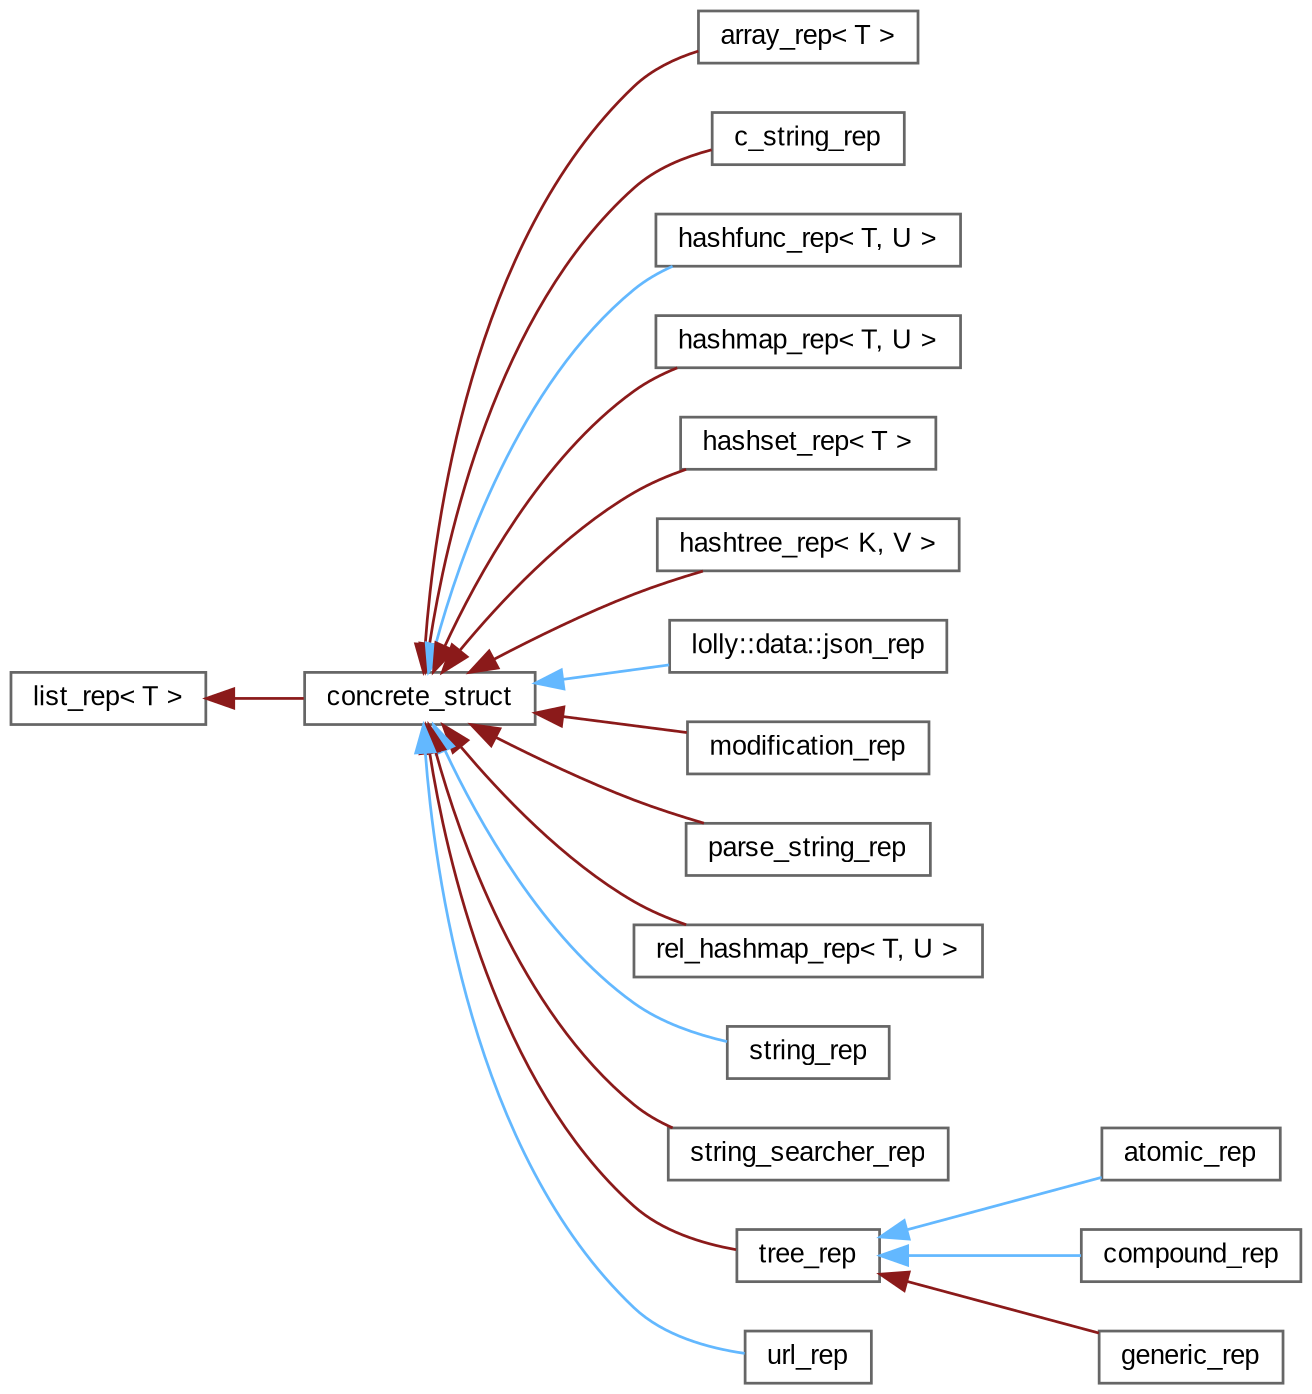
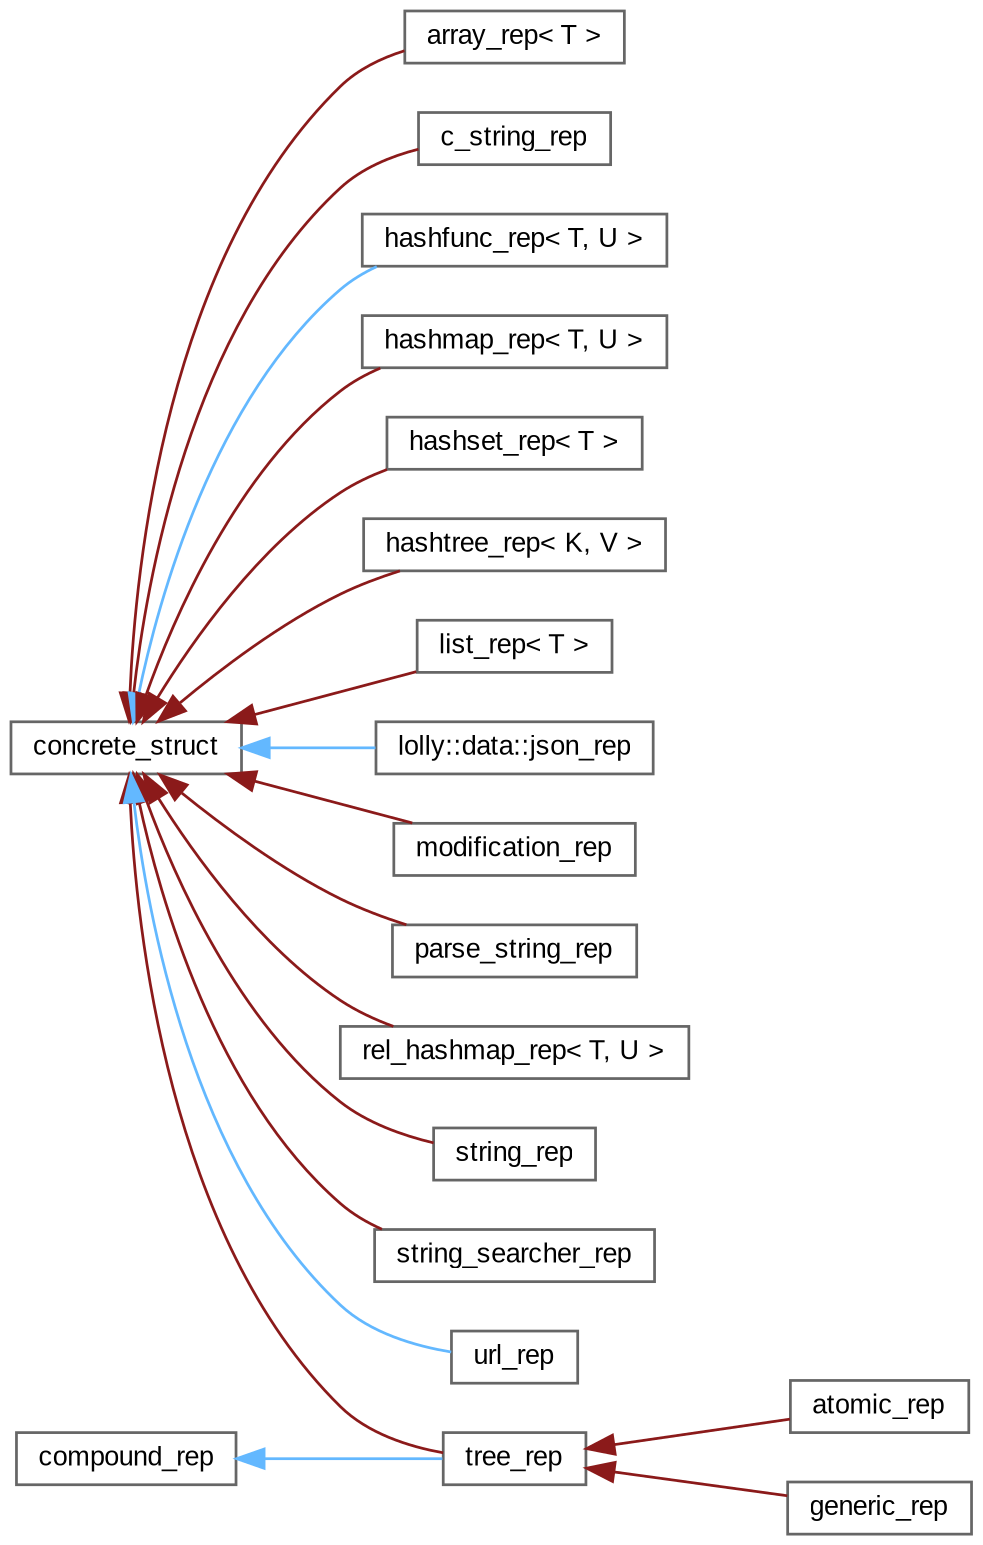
(269, 698) -> (335, 693)
(556, 928) -> (253, 1007)
(1004, 1204) -> (702, 1432)
(995, 1256) -> (353, 1459)
